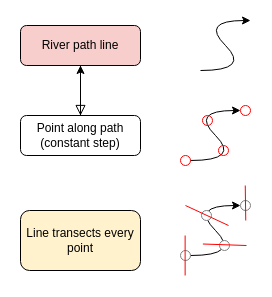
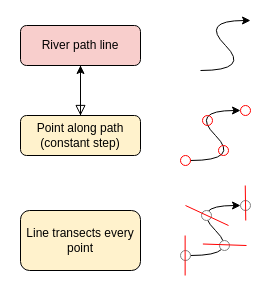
(81, 136) -> (81, 136)
